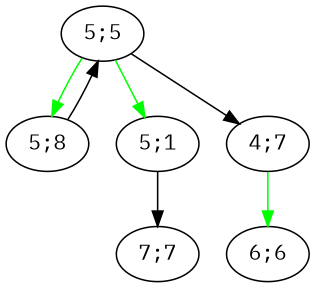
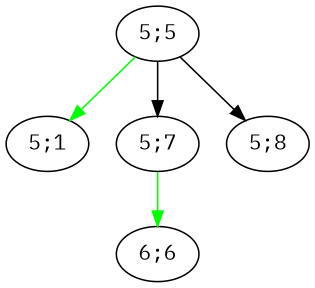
(70, 80) -> (207, 83)
(81, 98) -> none
(268, 144) -> (158, 144)
(158, 254) -> none
